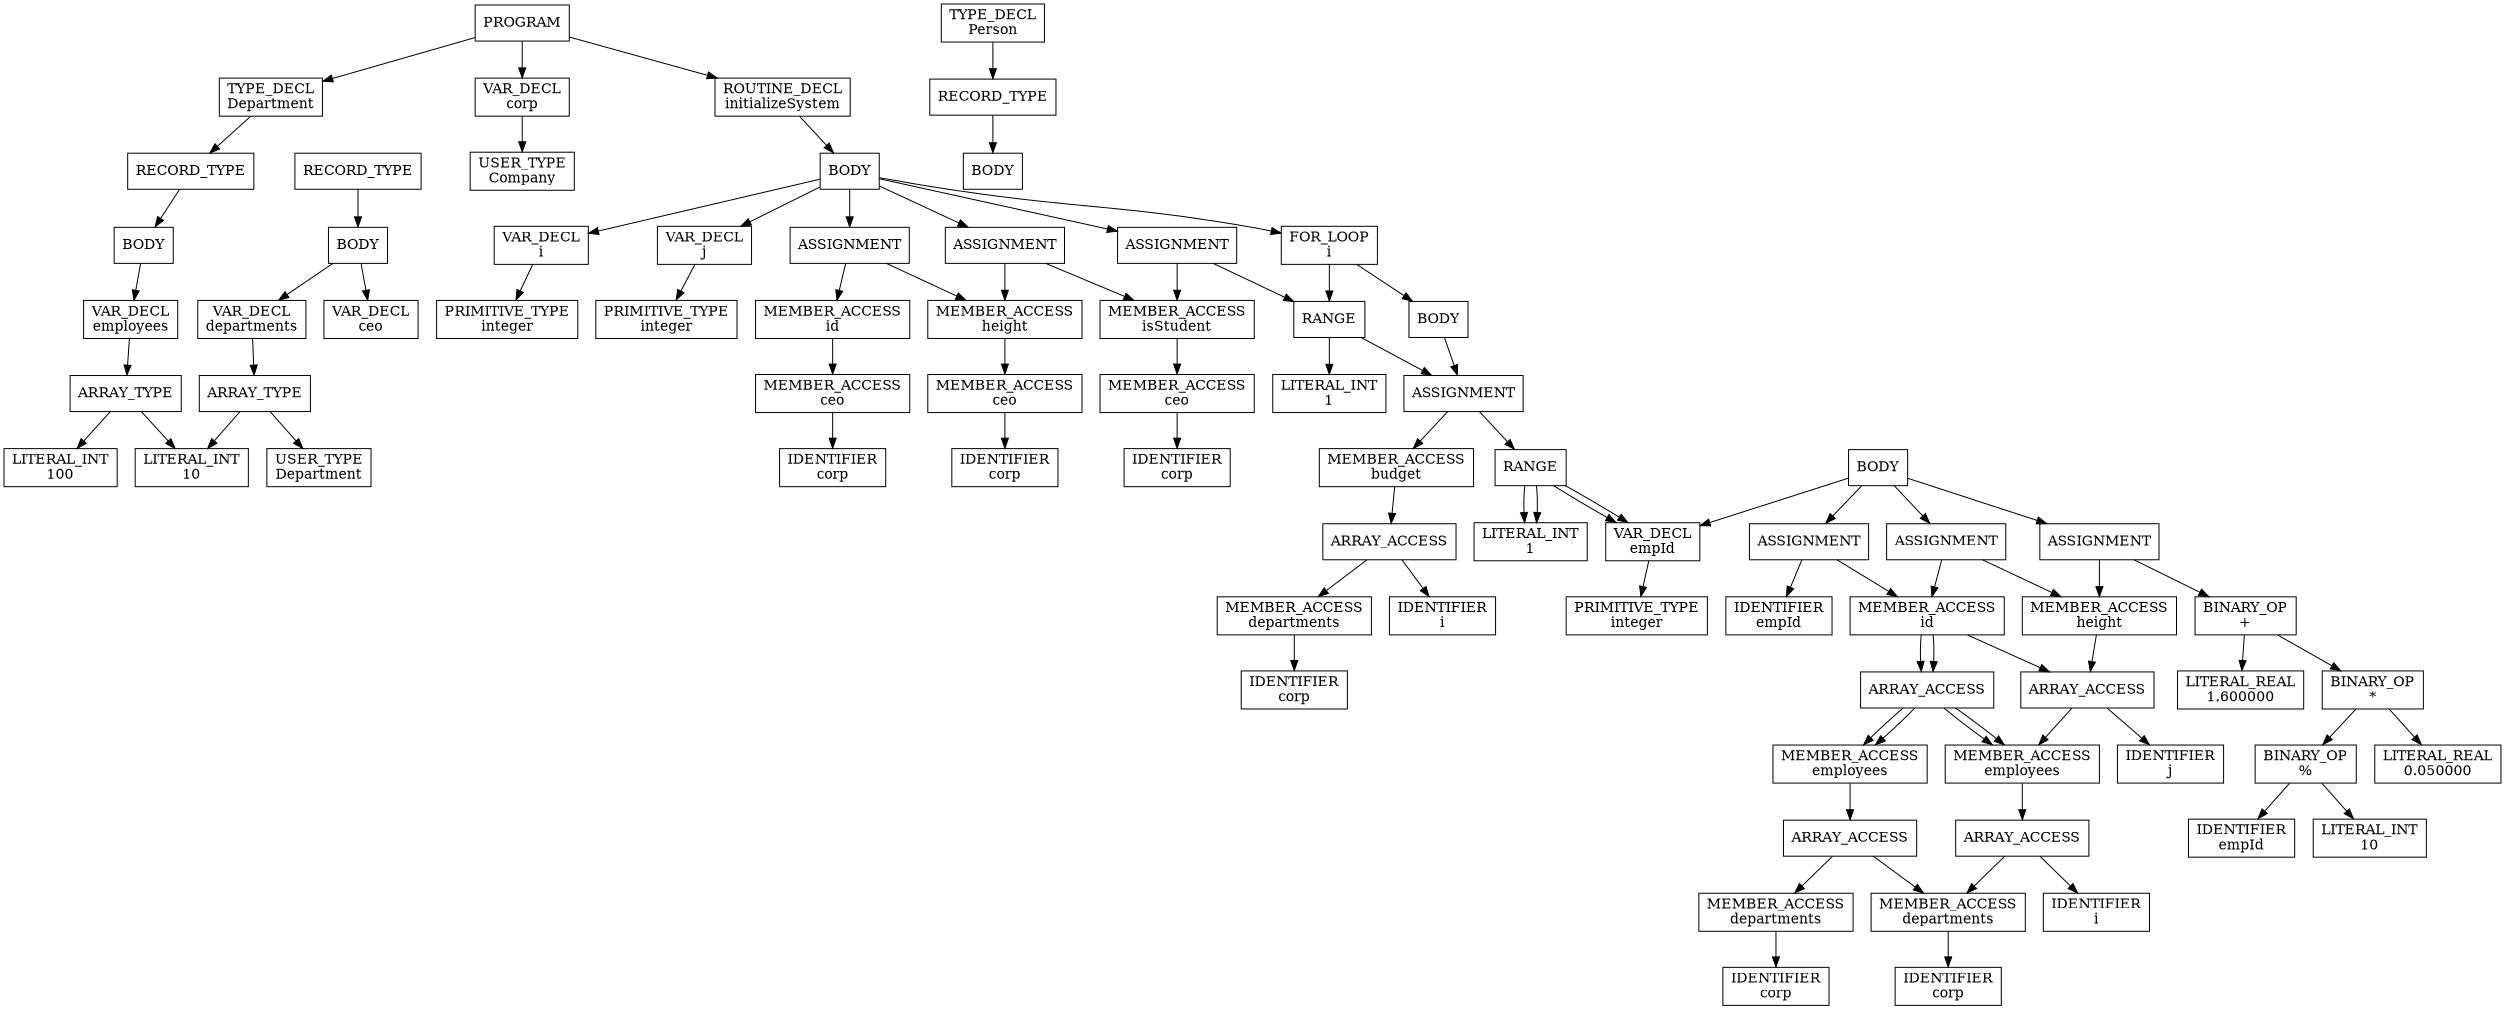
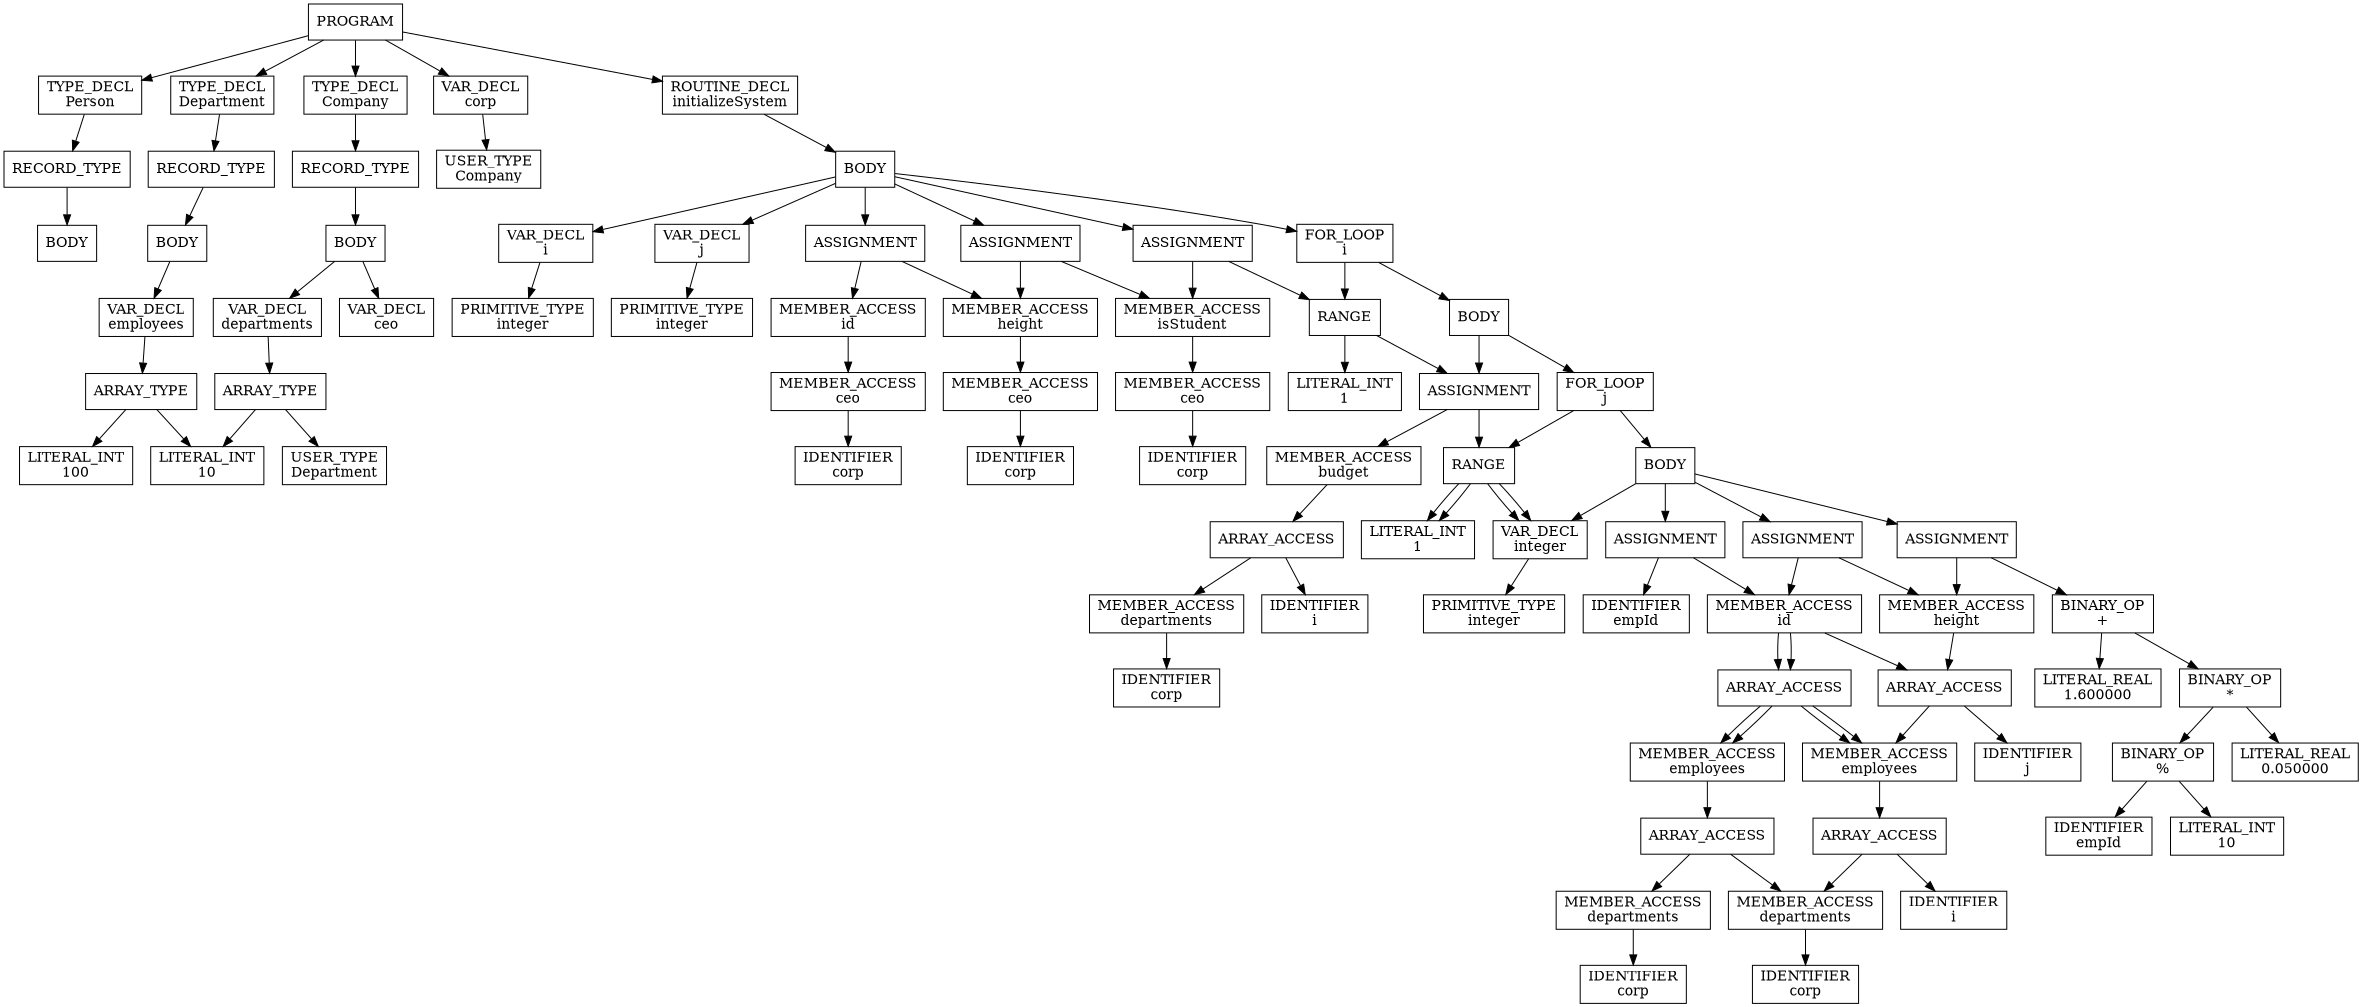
none -> (230, 57)
none -> (355, 95)
none -> (1605, 392)
(1653, 542) -> (1540, 540)
